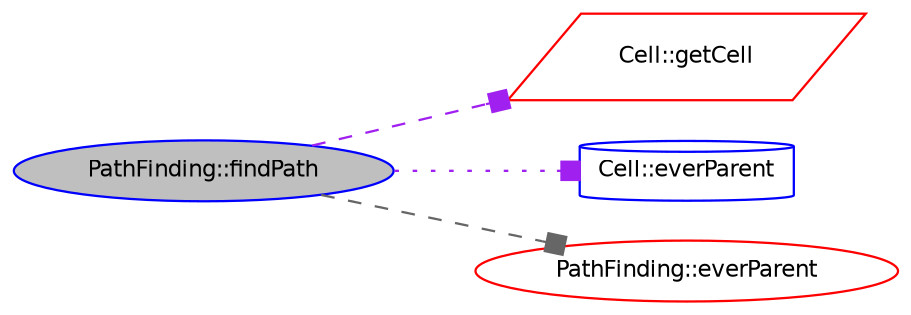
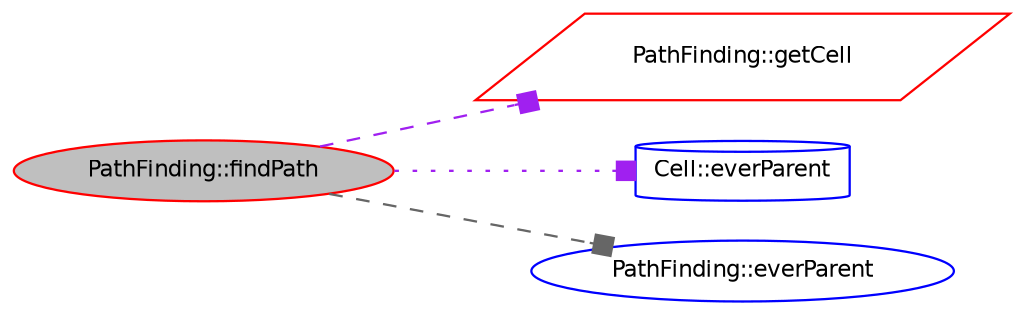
(687, 57) -> (743, 57)
(204, 171) -> (204, 171)
(687, 271) -> (743, 271)
